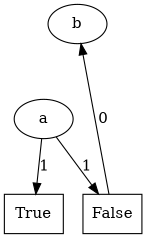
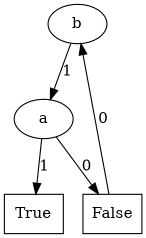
none -> (62, 66)
(87, 166) -> (87, 166)
